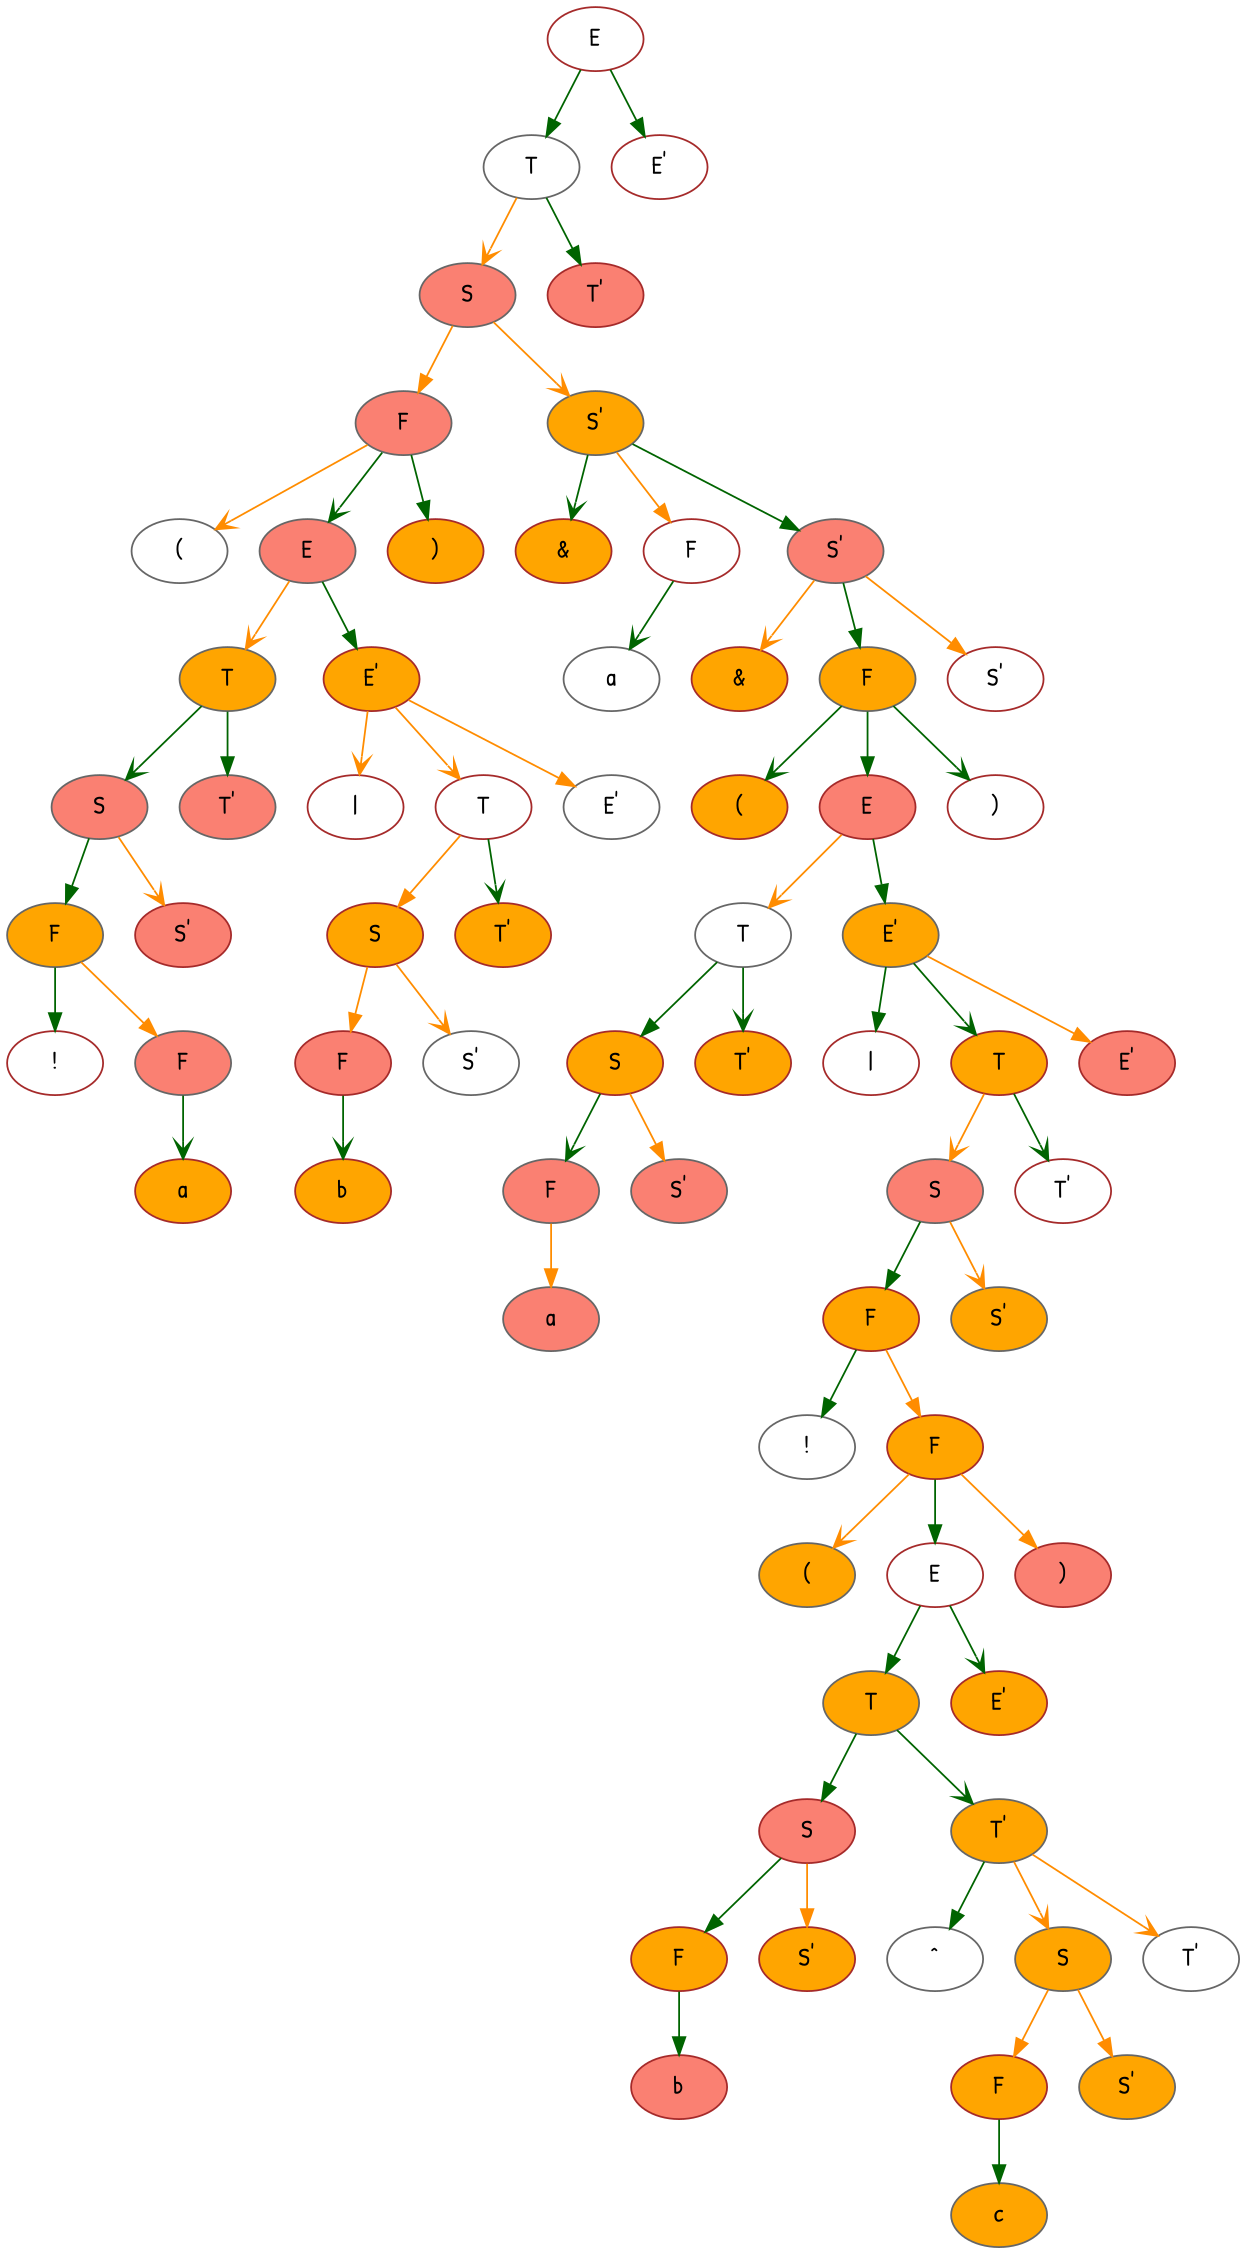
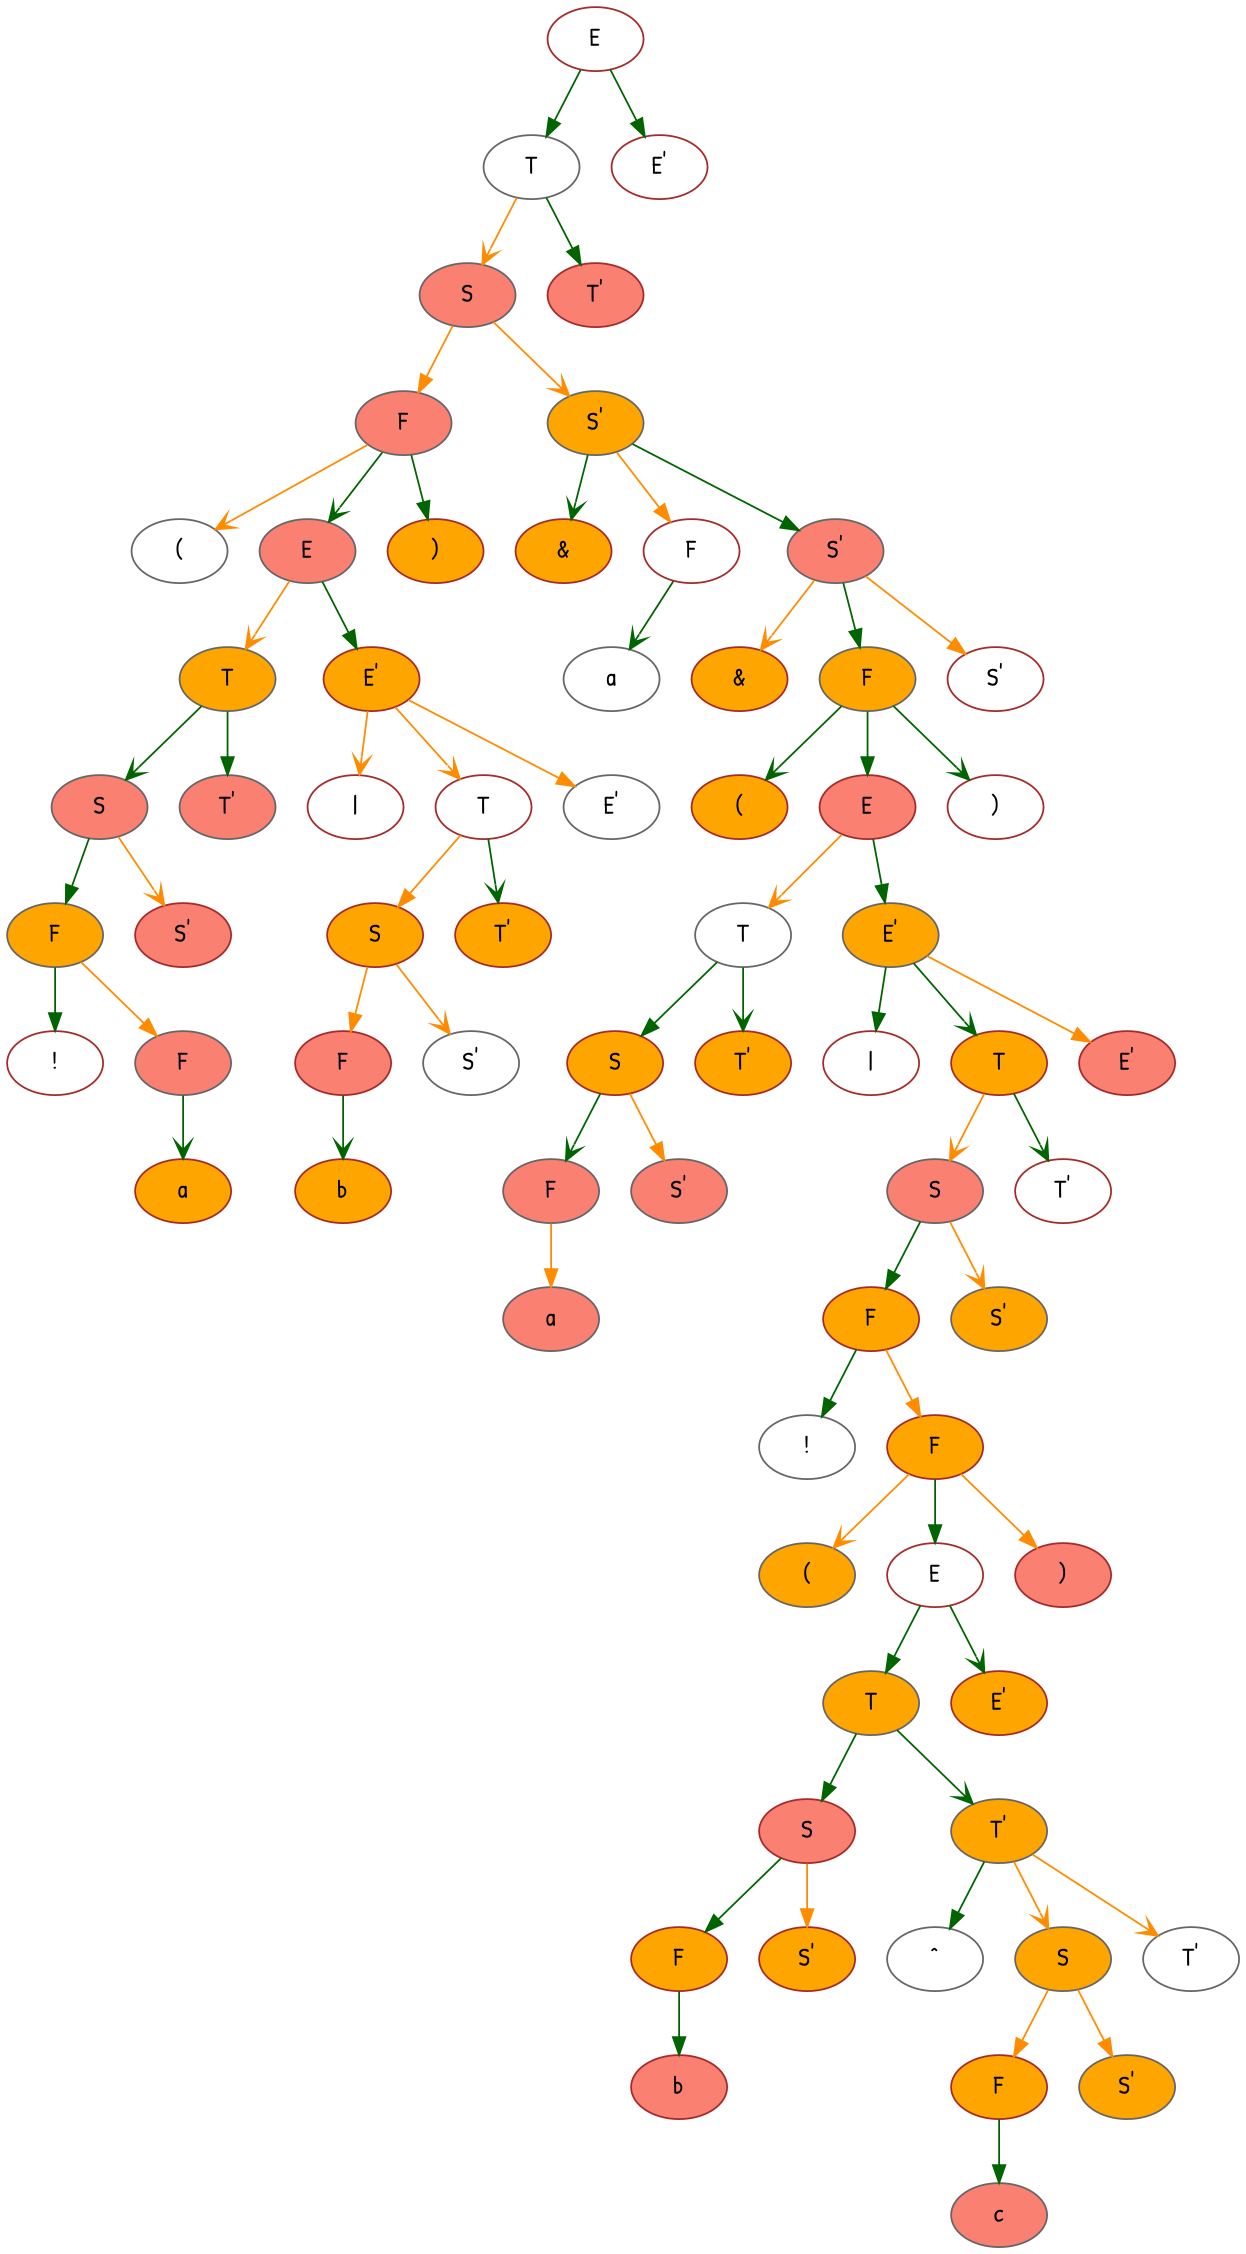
(999, 2215) -> (999, 2215)
